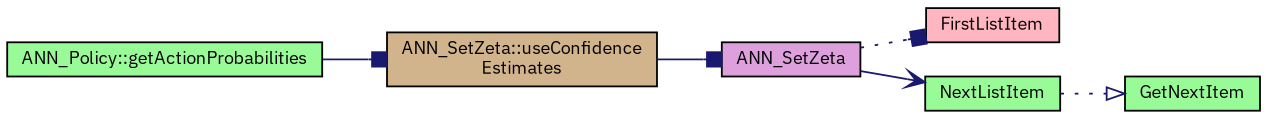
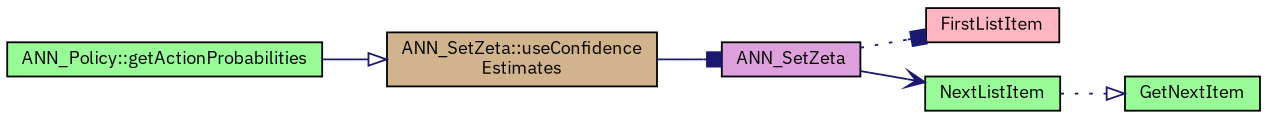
(345, 59) -> (345, 59)
